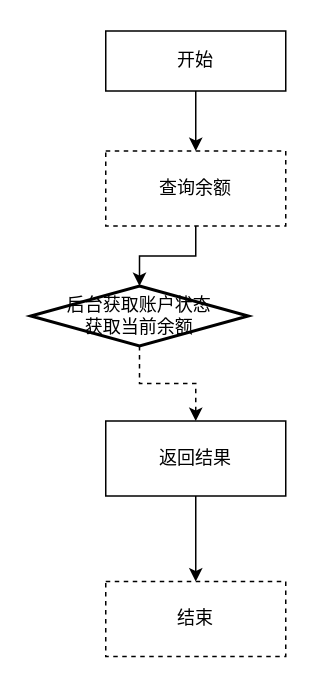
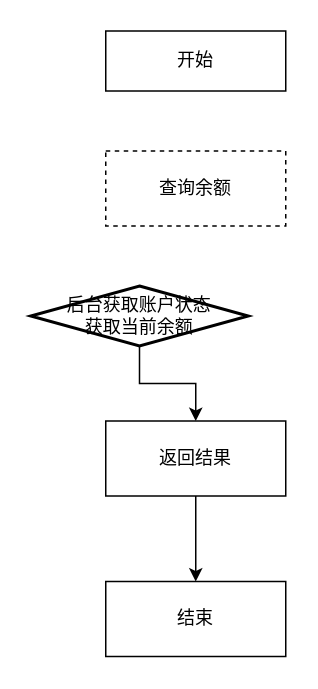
(196, 116) -> none
(173, 256) -> none
(163, 383) -> (163, 383)
(196, 619) -> (196, 619)
